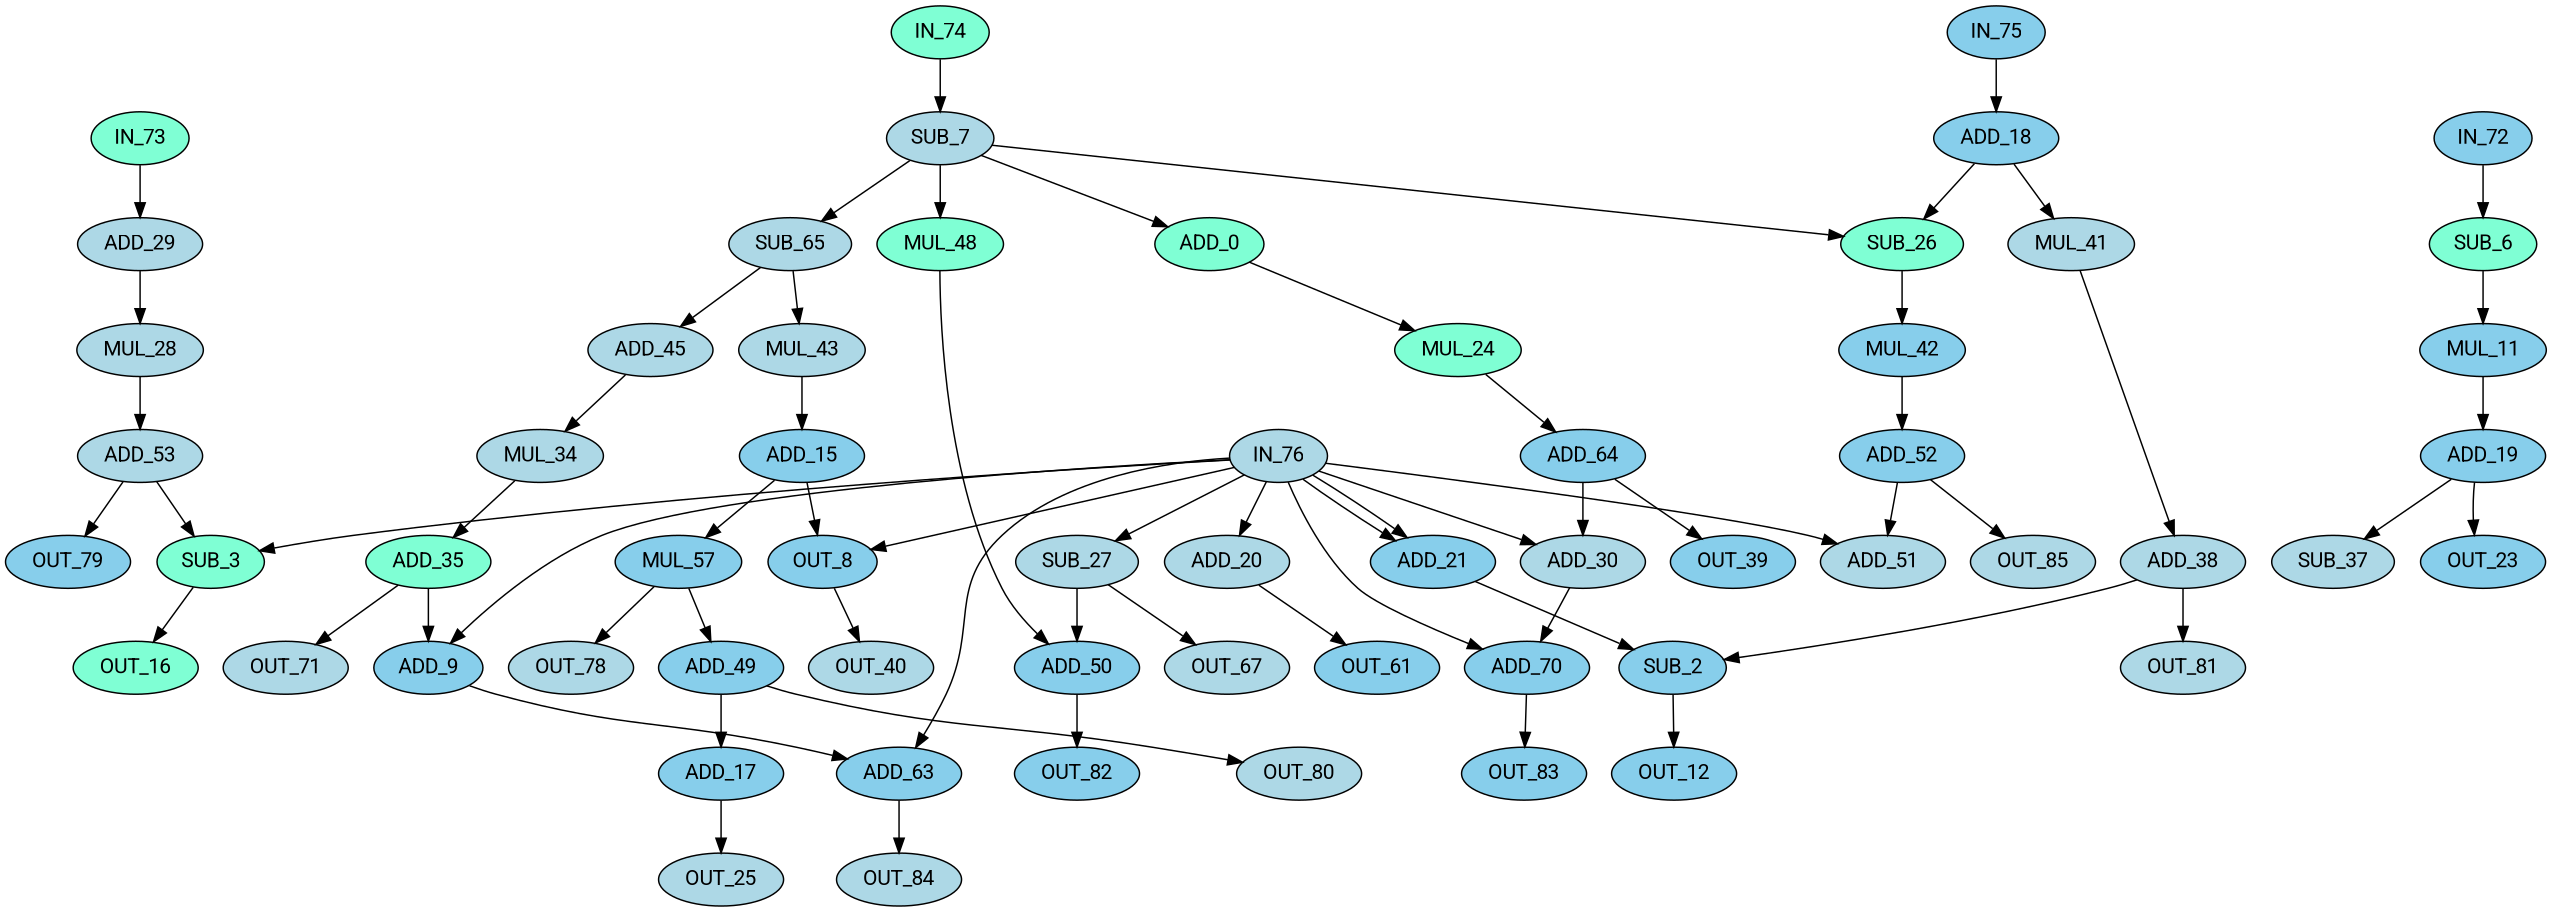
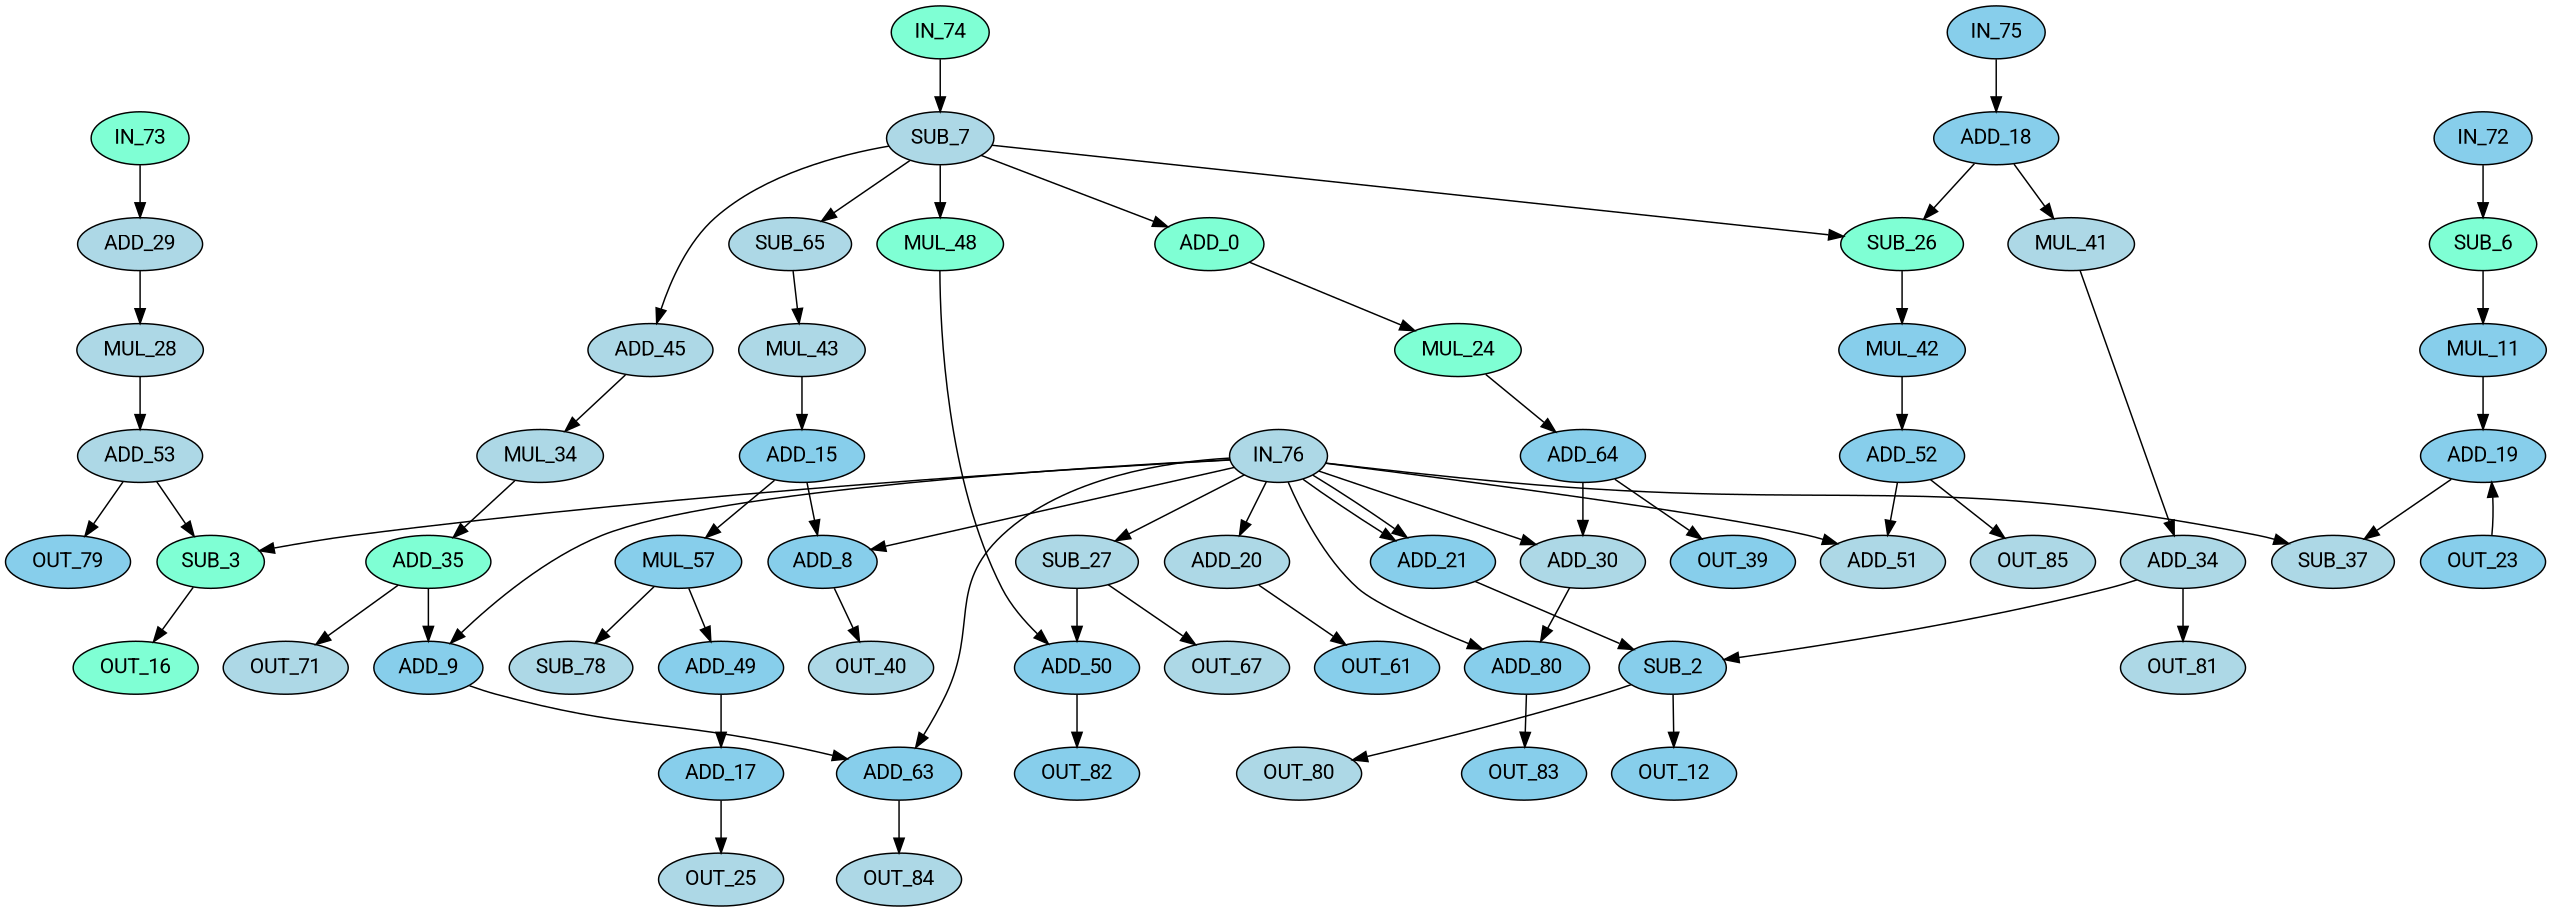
(727, 292) -> (749, 194)
none -> (1801, 495)
(2473, 501) -> (2493, 516)
(823, 562) -> (823, 562)
(2183, 562) -> (2183, 562)
(571, 668) -> (571, 668)
(1527, 668) -> (1527, 668)
(996, 728) -> (1500, 723)
